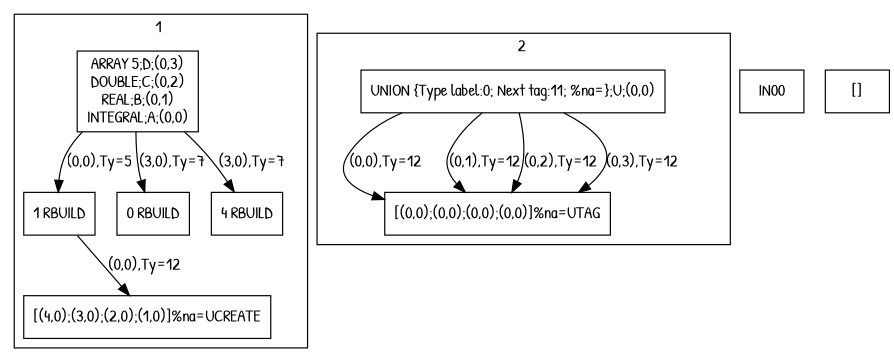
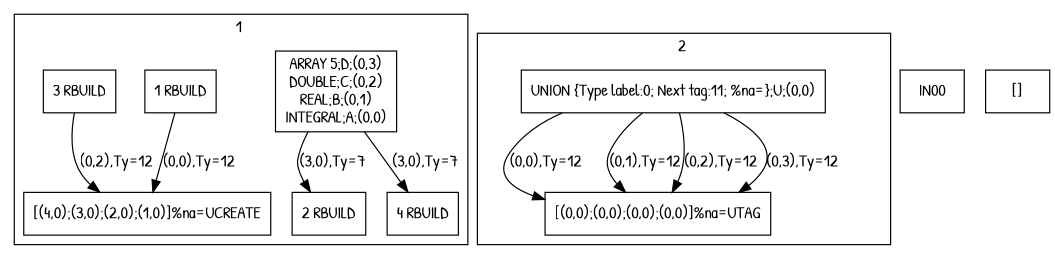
none -> (80, 91)
(66, 154) -> none
(153, 214) -> (329, 214)
